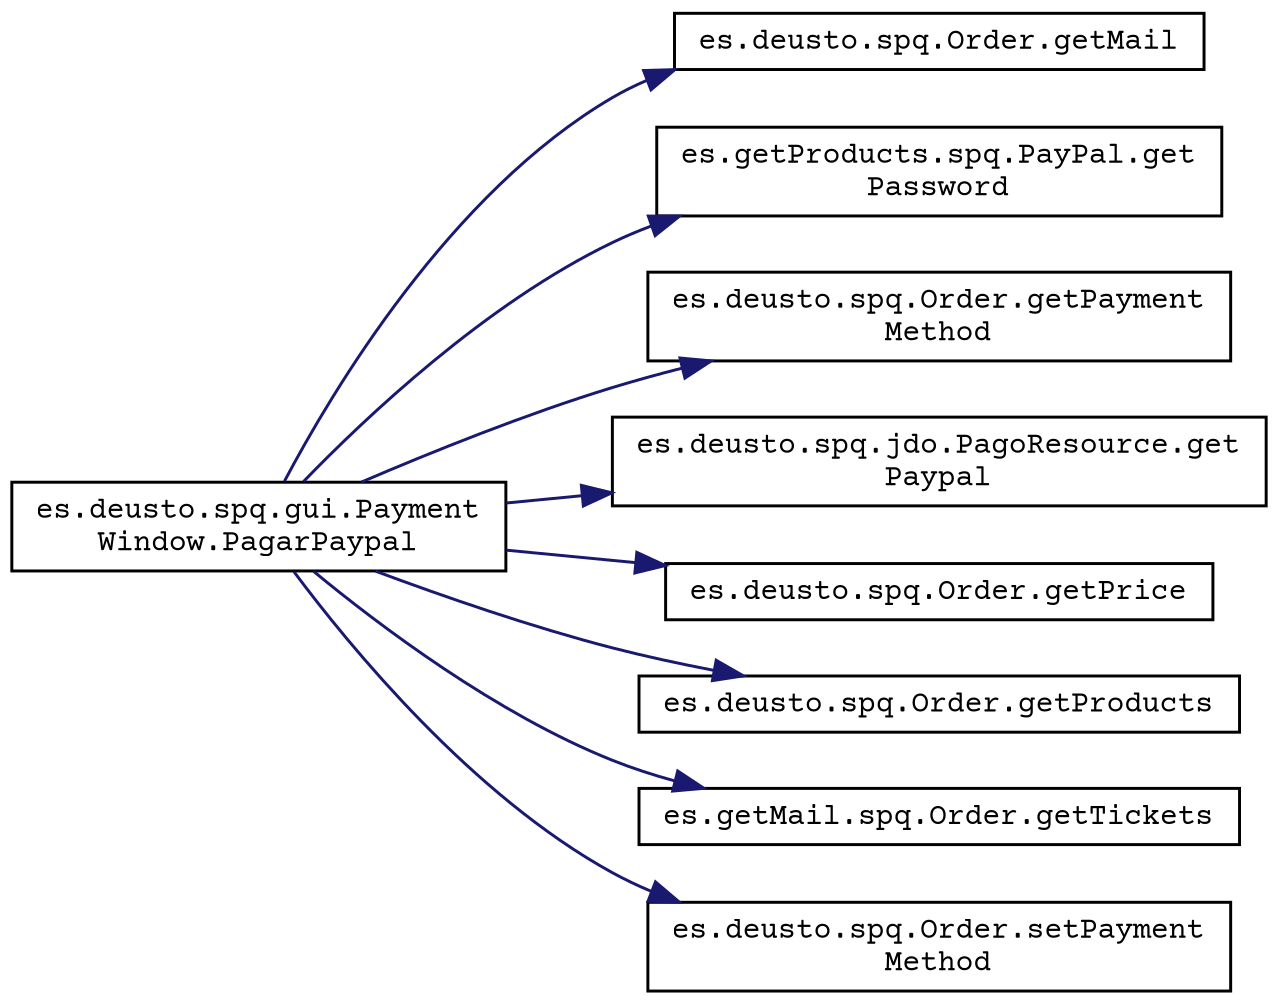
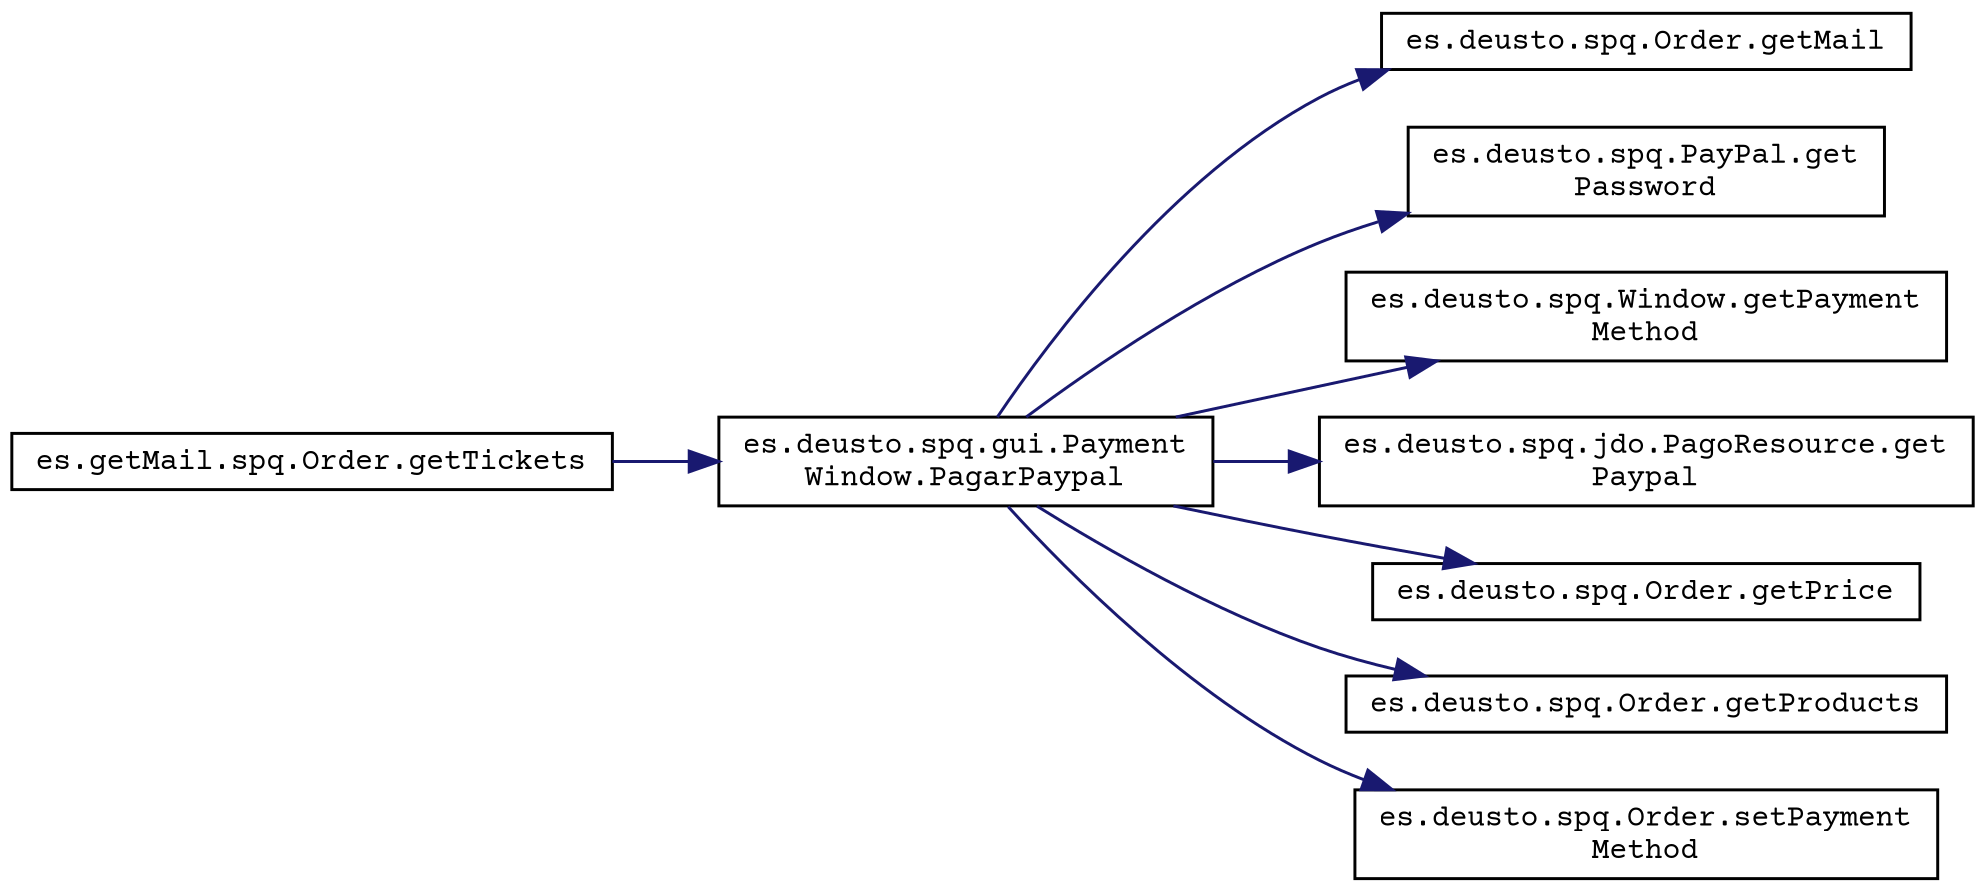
(939, 172) -> (1646, 172)
(939, 317) -> (1646, 317)
(484, 694) -> (650, 462)
